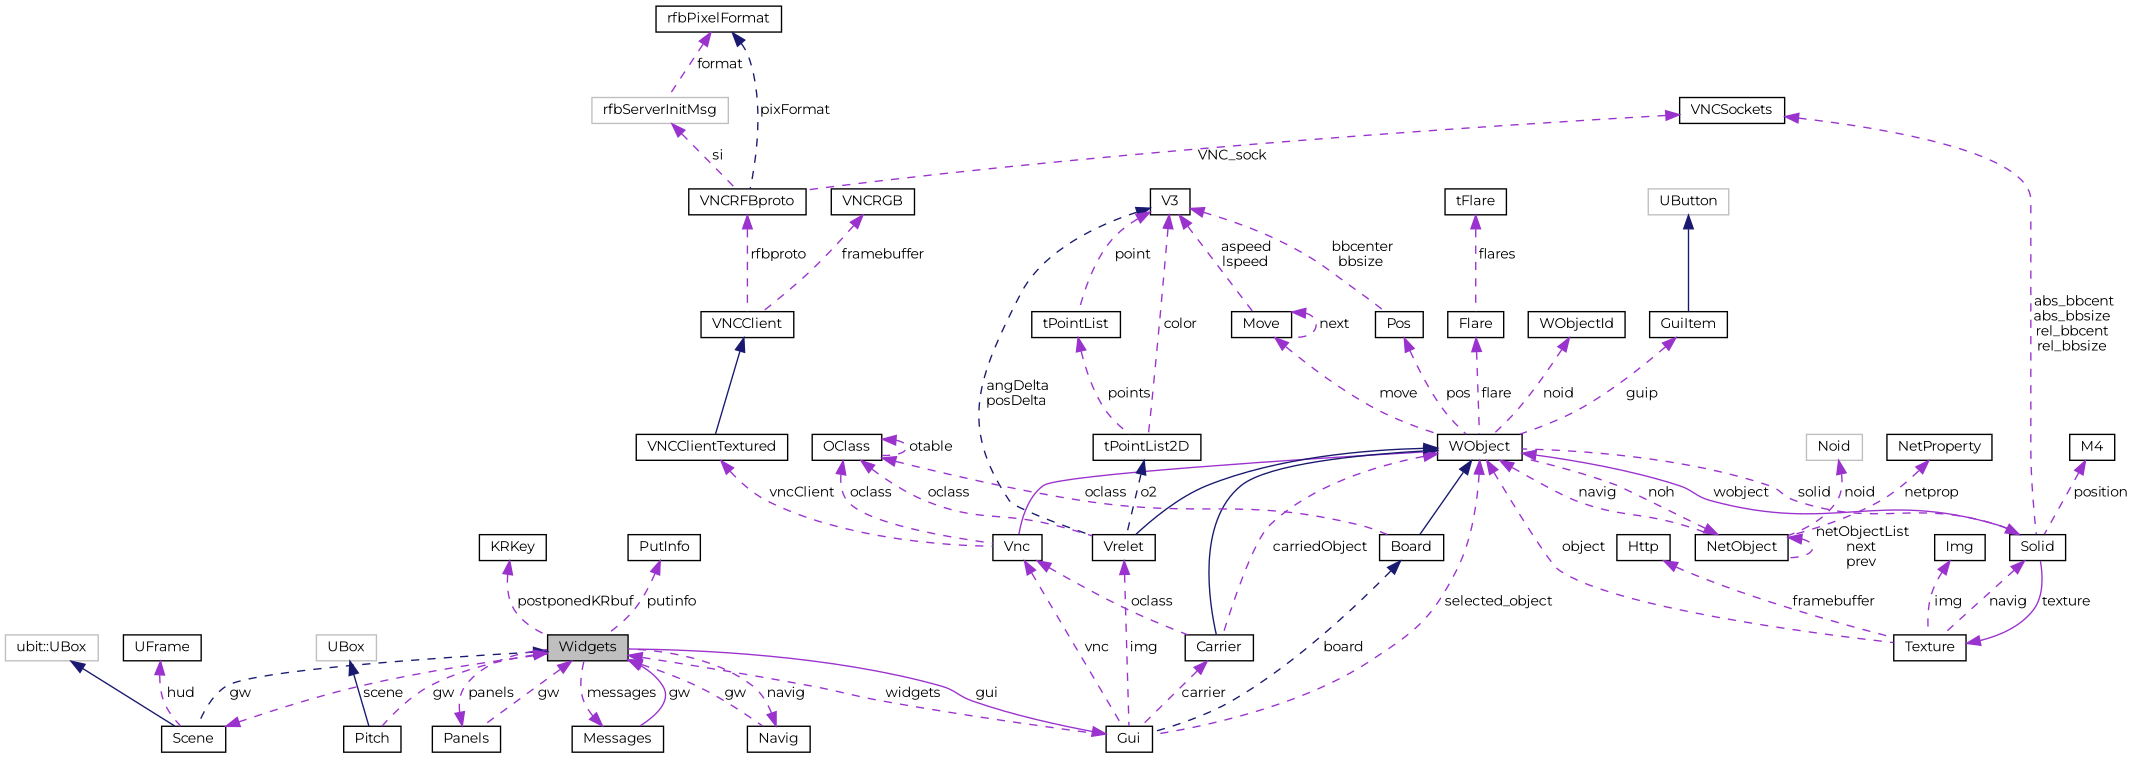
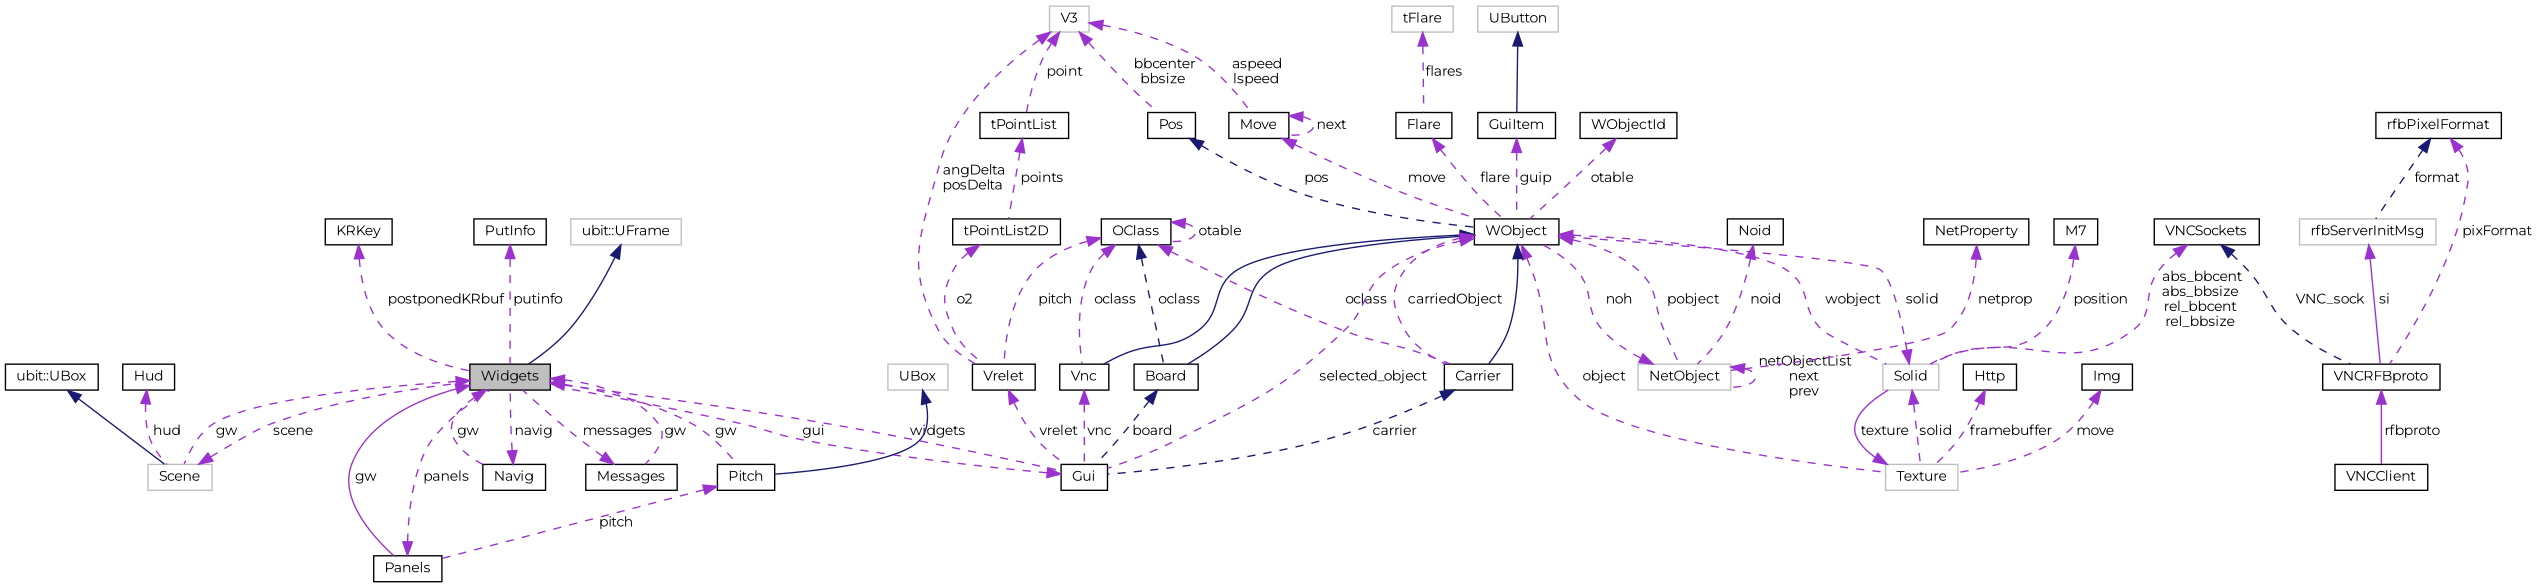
(685, 71) -> (2399, 184)
(758, 115) -> (2445, 261)
(1235, 146) -> (2282, 319)
(709, 161) -> (2375, 311)
(873, 202) -> none
(1170, 202) -> (1069, 19)
(1476, 202) -> (1423, 19)
none -> (626, 232)
(747, 270) -> (2381, 434)
(1159, 332) -> none
(987, 370) -> (931, 194)
(1557, 394) -> (1611, 179)
(1434, 396) -> (1333, 203)
(712, 447) -> none
(1834, 447) -> (1755, 232)
(2092, 447) -> (2076, 232)
(1205, 466) -> (1261, 260)
(1241, 474) -> none
(948, 493) -> (1054, 300)
(1596, 493) -> (1692, 300)
(1135, 498) -> (947, 312)
(1153, 508) -> (1153, 311)
(1775, 512) -> (1778, 266)
none -> (573, 524)
(1742, 548) -> (1684, 377)
(2038, 548) -> (1911, 377)
(1947, 602) -> (2094, 432)
(2007, 602) -> (1935, 432)
(1117, 604) -> (1308, 316)
(52, 648) -> (52, 377)
(162, 648) -> (149, 377)
(1142, 648) -> (1058, 432)
(1930, 648) -> (1922, 477)
(354, 665) -> (308, 397)
(865, 669) -> (797, 439)
(665, 696) -> (651, 416)
(521, 698) -> (358, 452)
(1169, 699) -> (1279, 450)
(194, 739) -> (180, 477)
